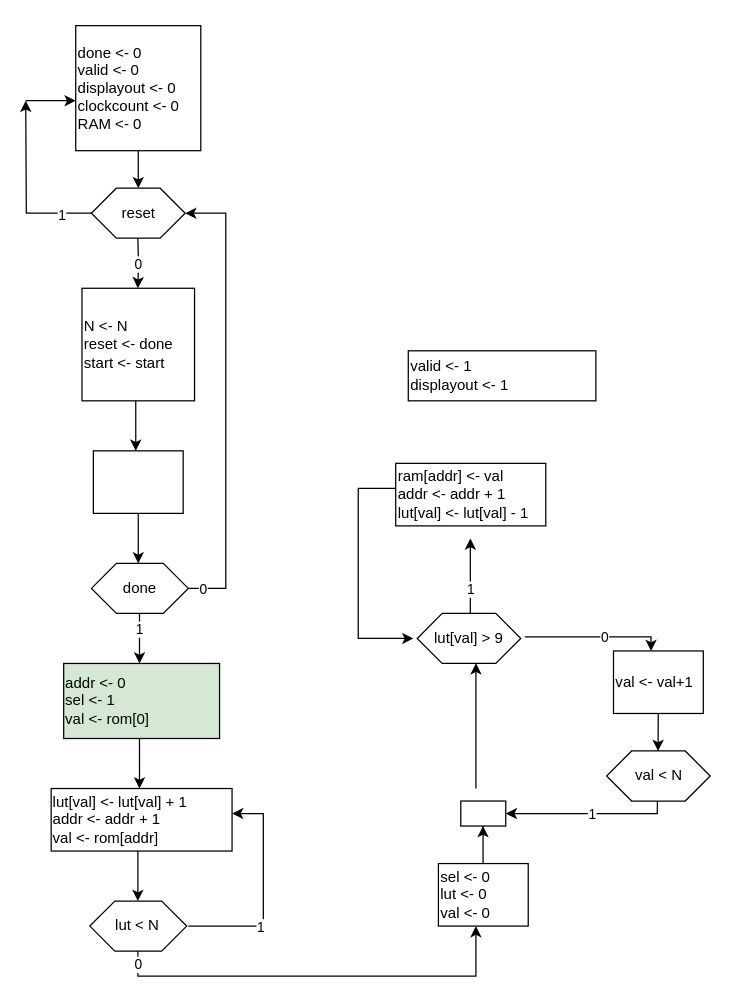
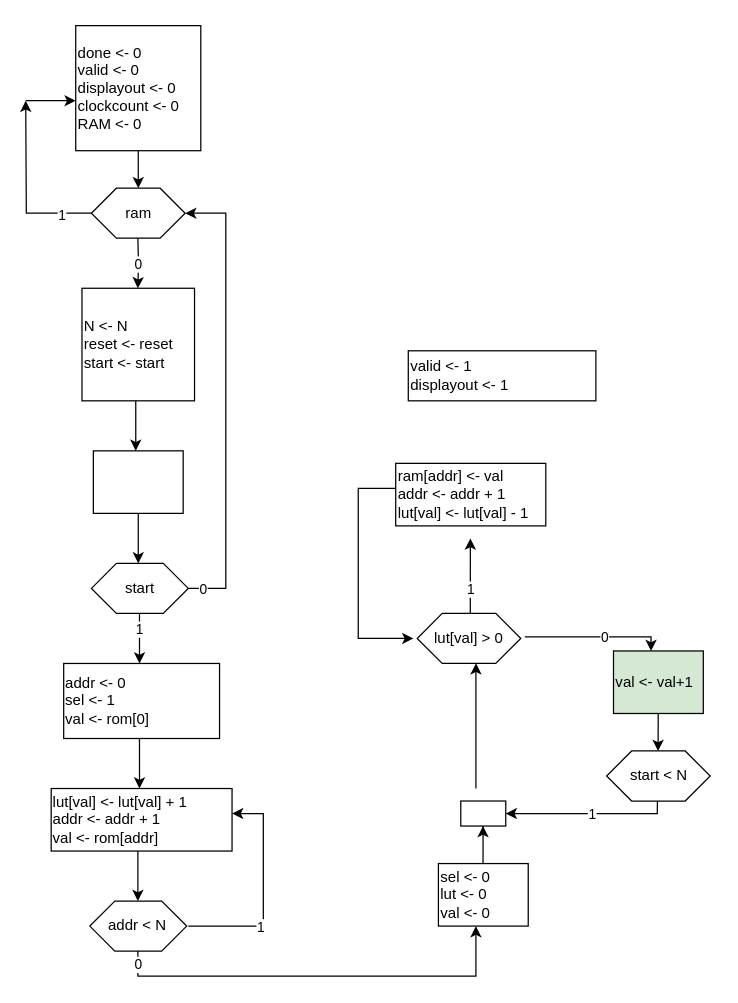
(139, 213) -> (139, 213)
(139, 344) -> (139, 344)
(140, 588) -> (140, 588)
(469, 638) -> (469, 638)
(658, 682) -> (658, 682)
(141, 701) -> (141, 701)
(659, 776) -> (659, 776)
(138, 926) -> (138, 926)
